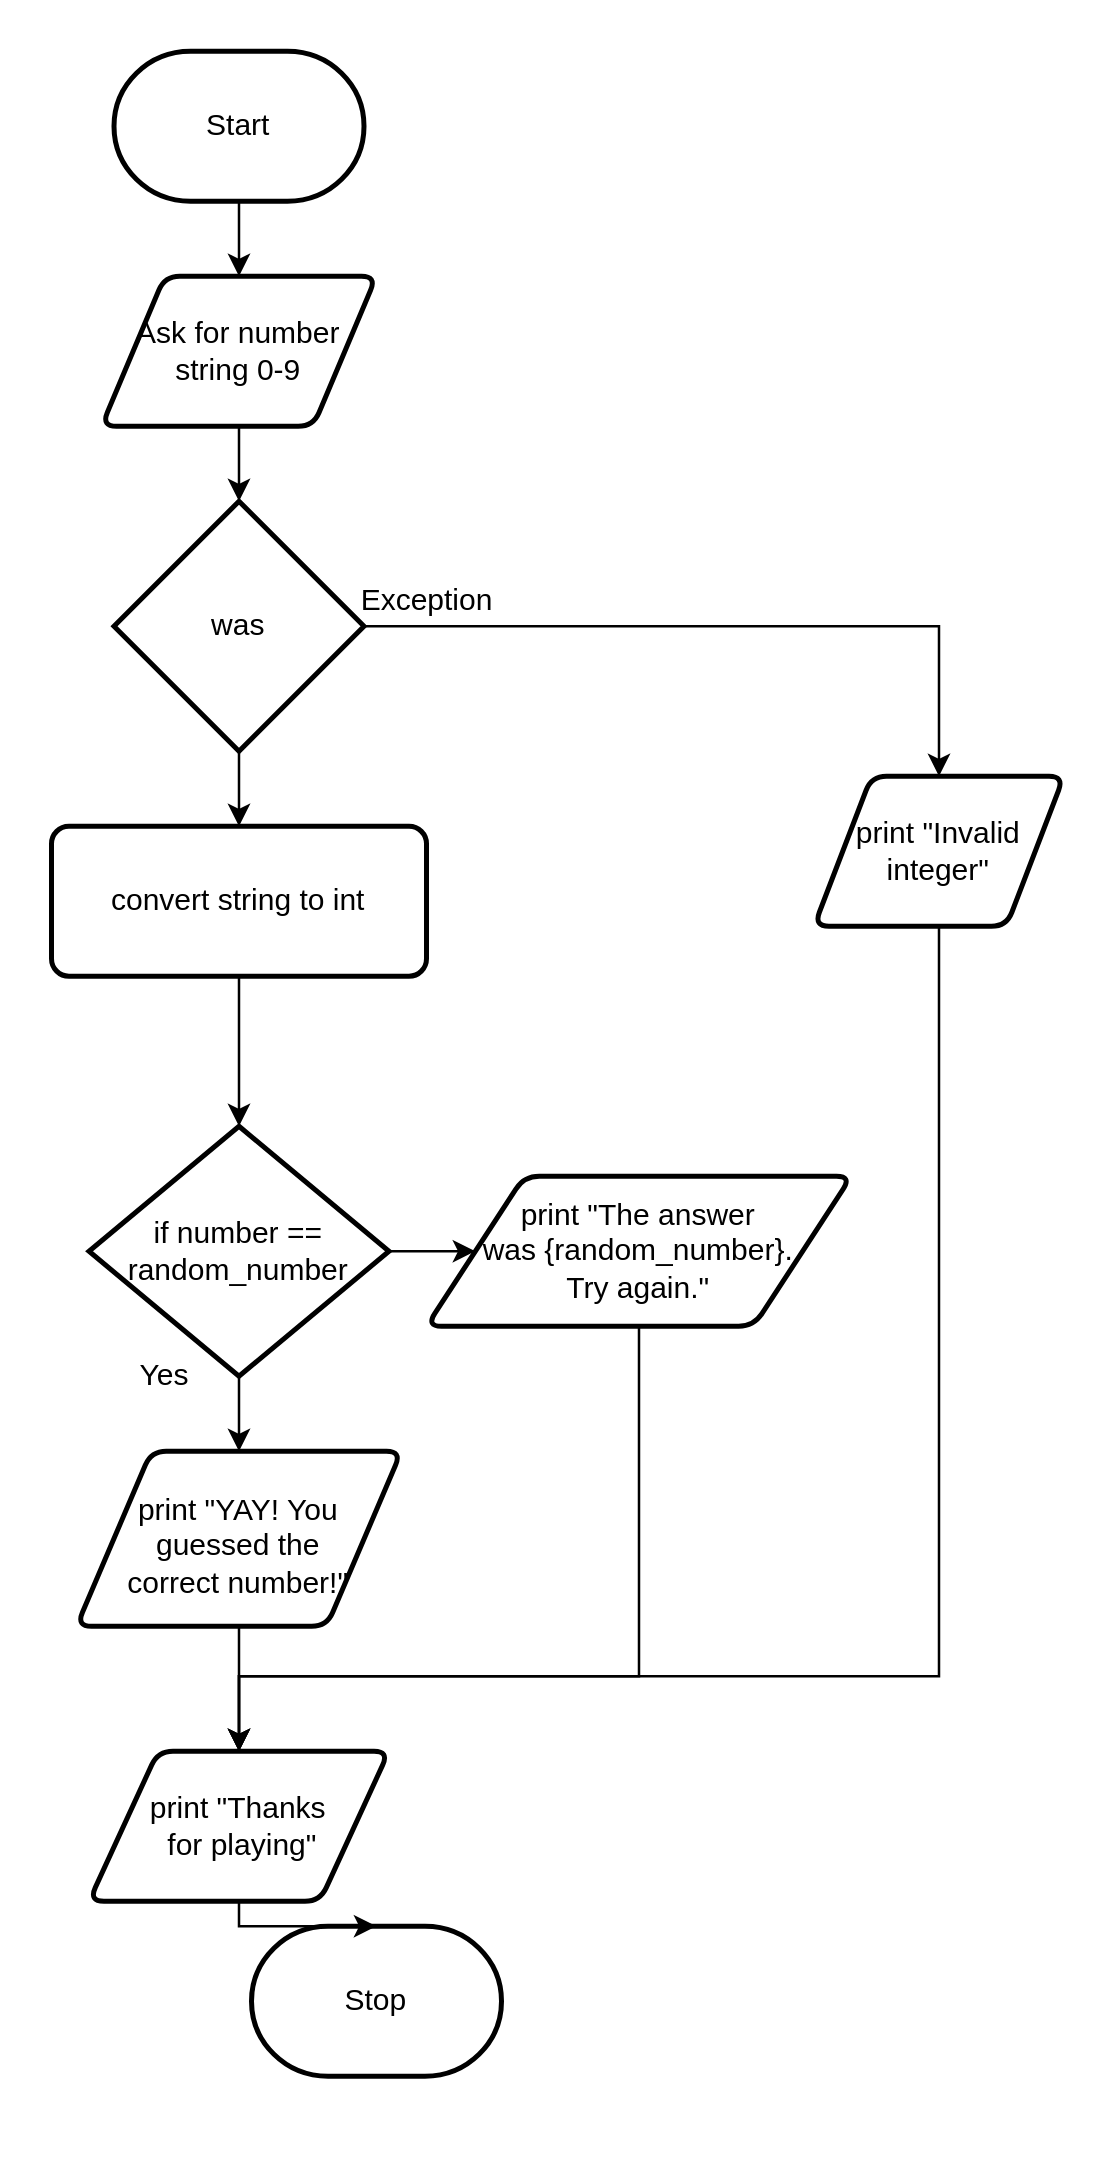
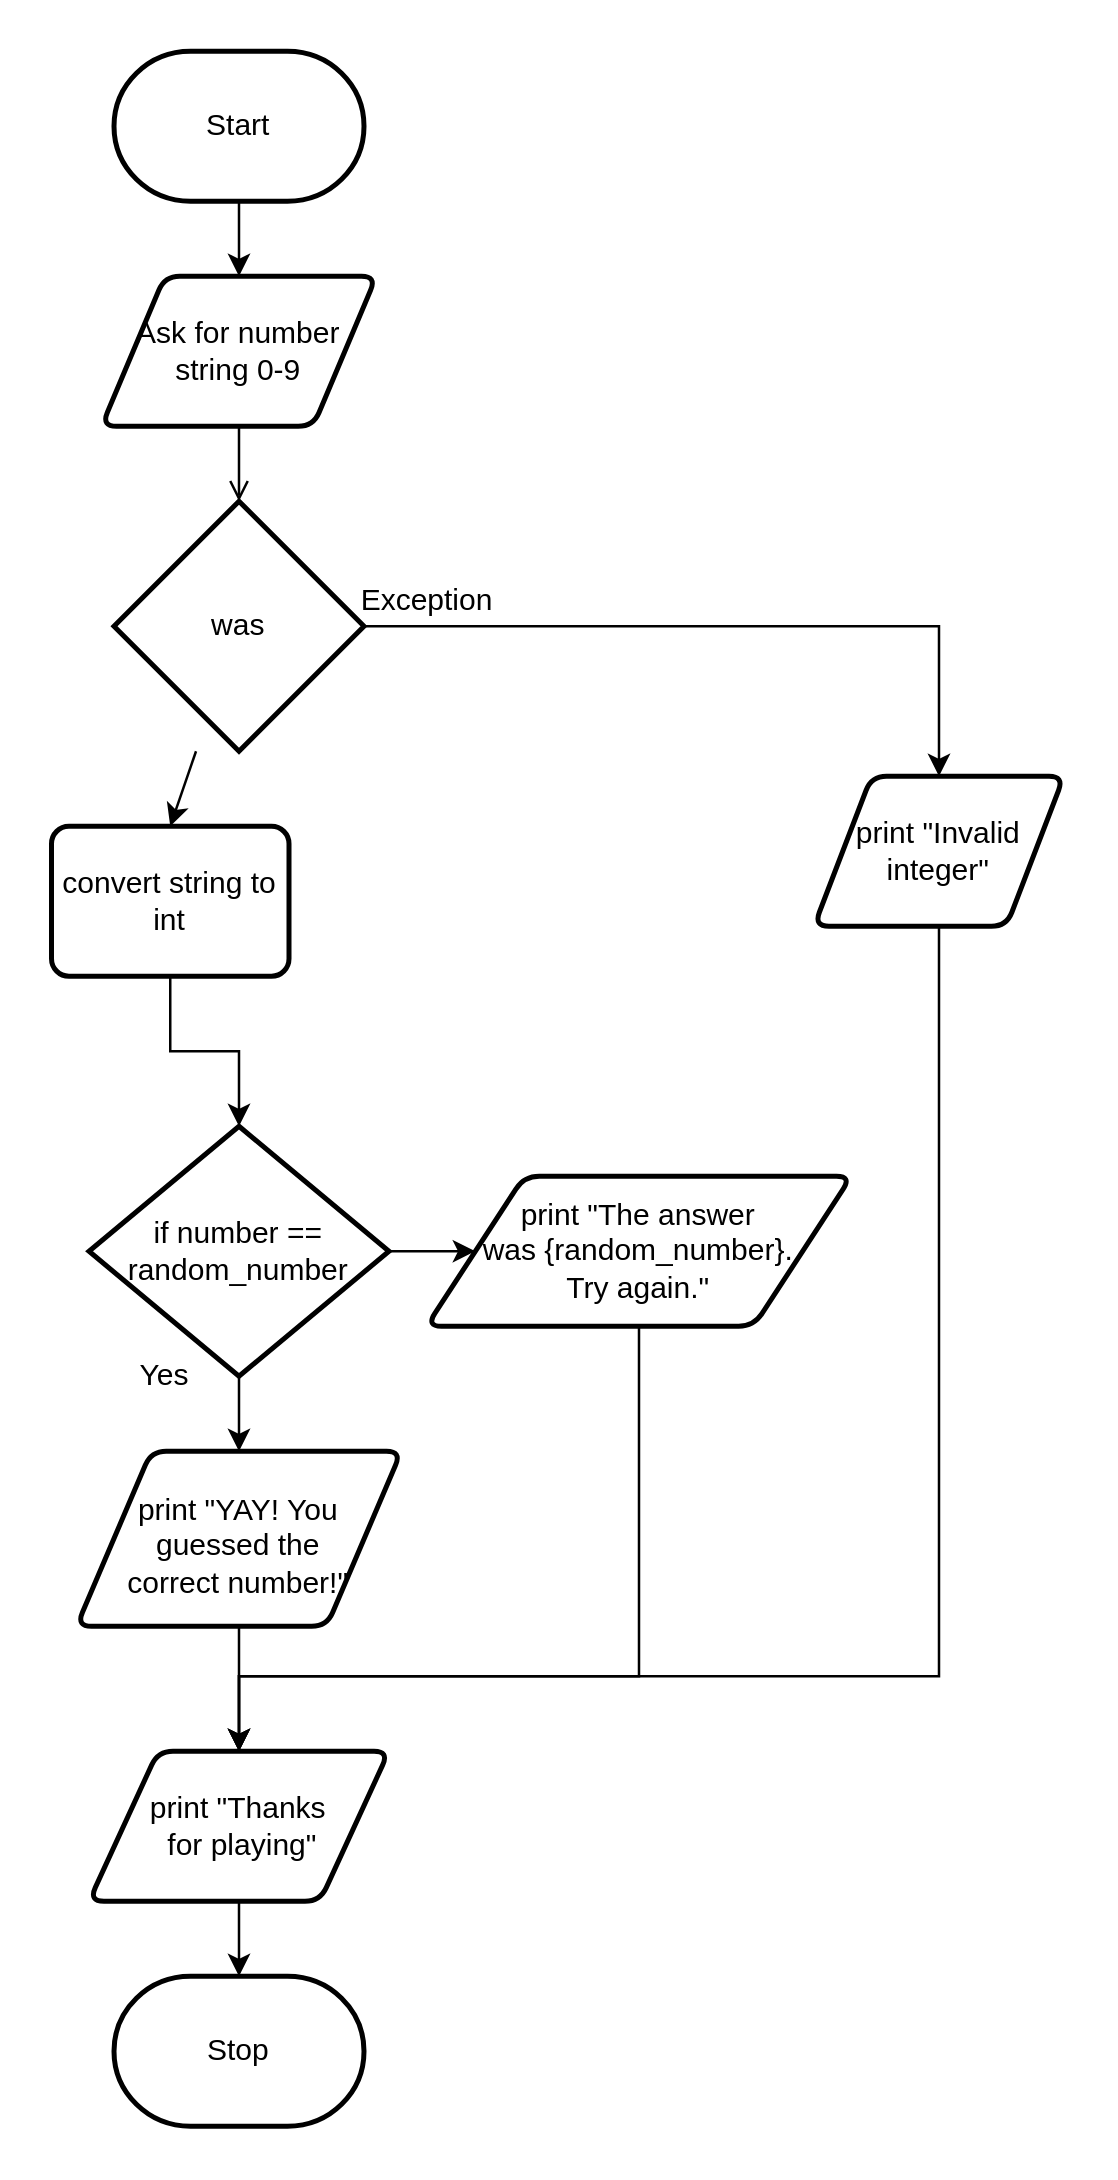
(239, 483) -> (239, 487)
(239, 901) -> (170, 901)
(376, 2001) -> (239, 2051)
